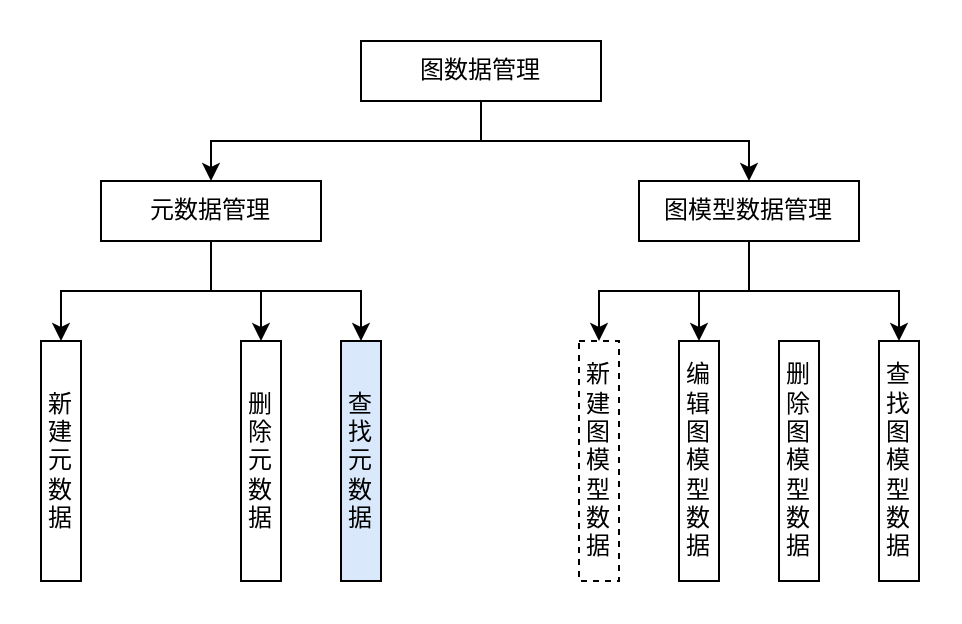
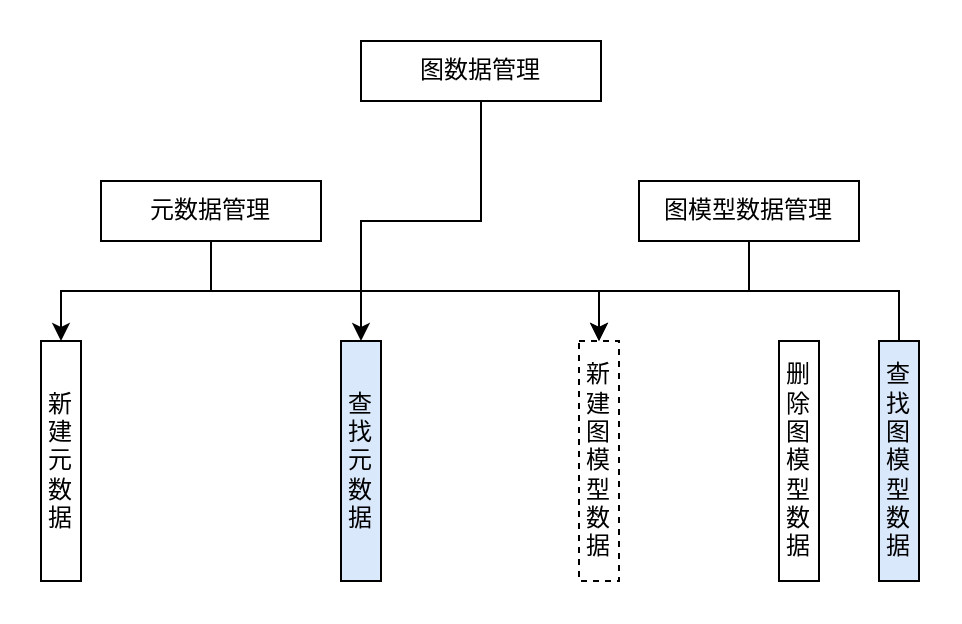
(331, 141) -> none
(630, 141) -> (426, 221)
(358, 291) -> (477, 291)
(261, 311) -> none
(699, 311) -> none
(899, 326) -> (899, 331)
(261, 461) -> none
(699, 461) -> none
(899, 461) -> (899, 461)
